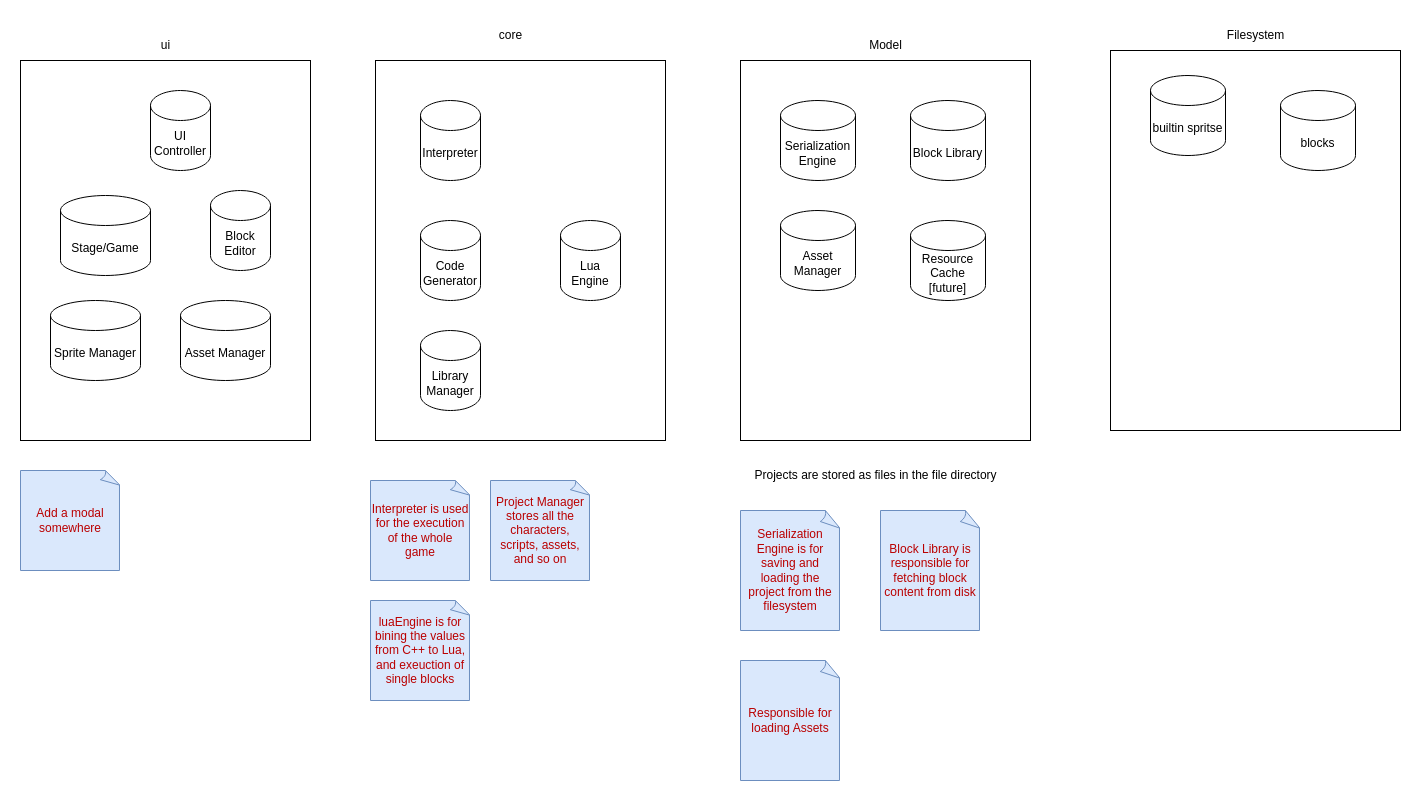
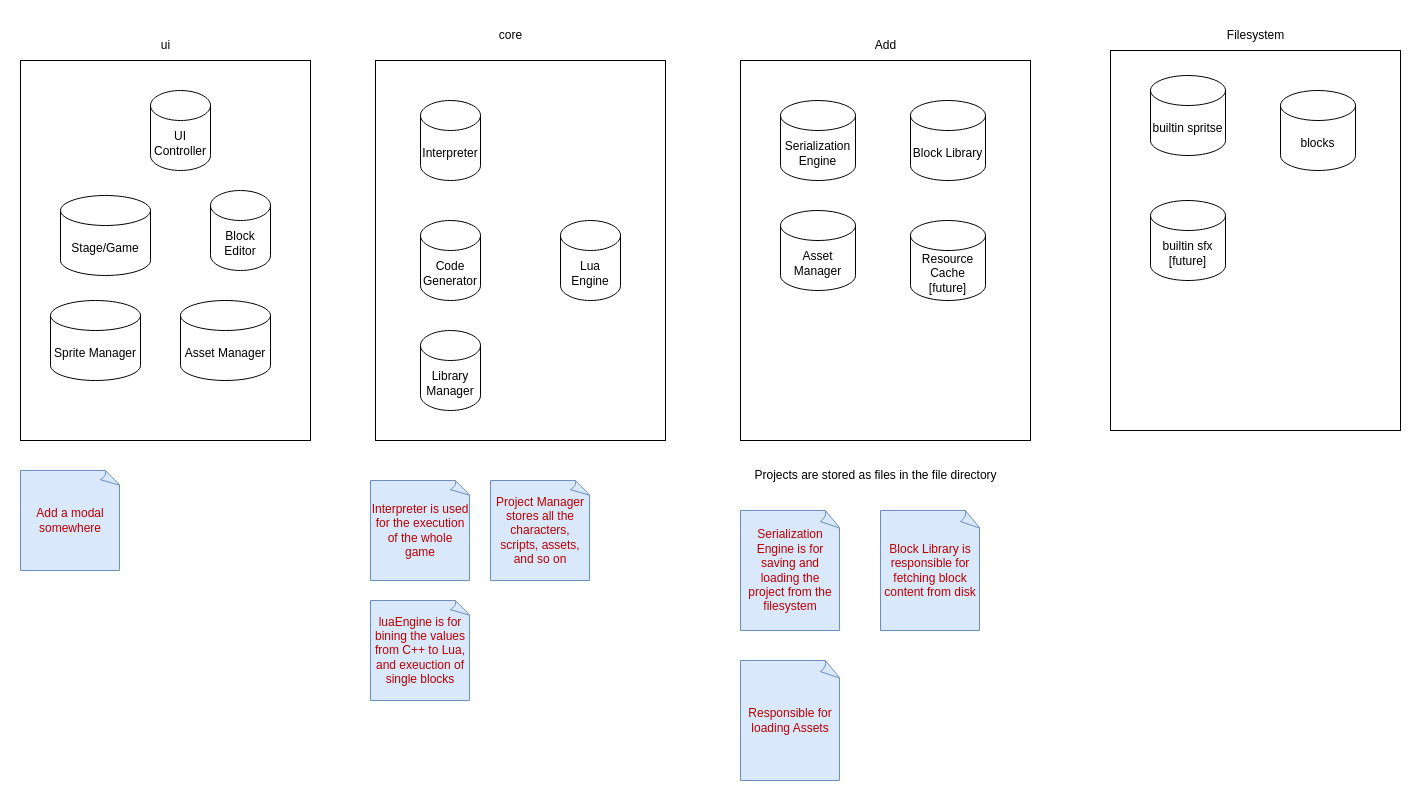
(886, 46) -> (886, 46)
none -> (1188, 241)
